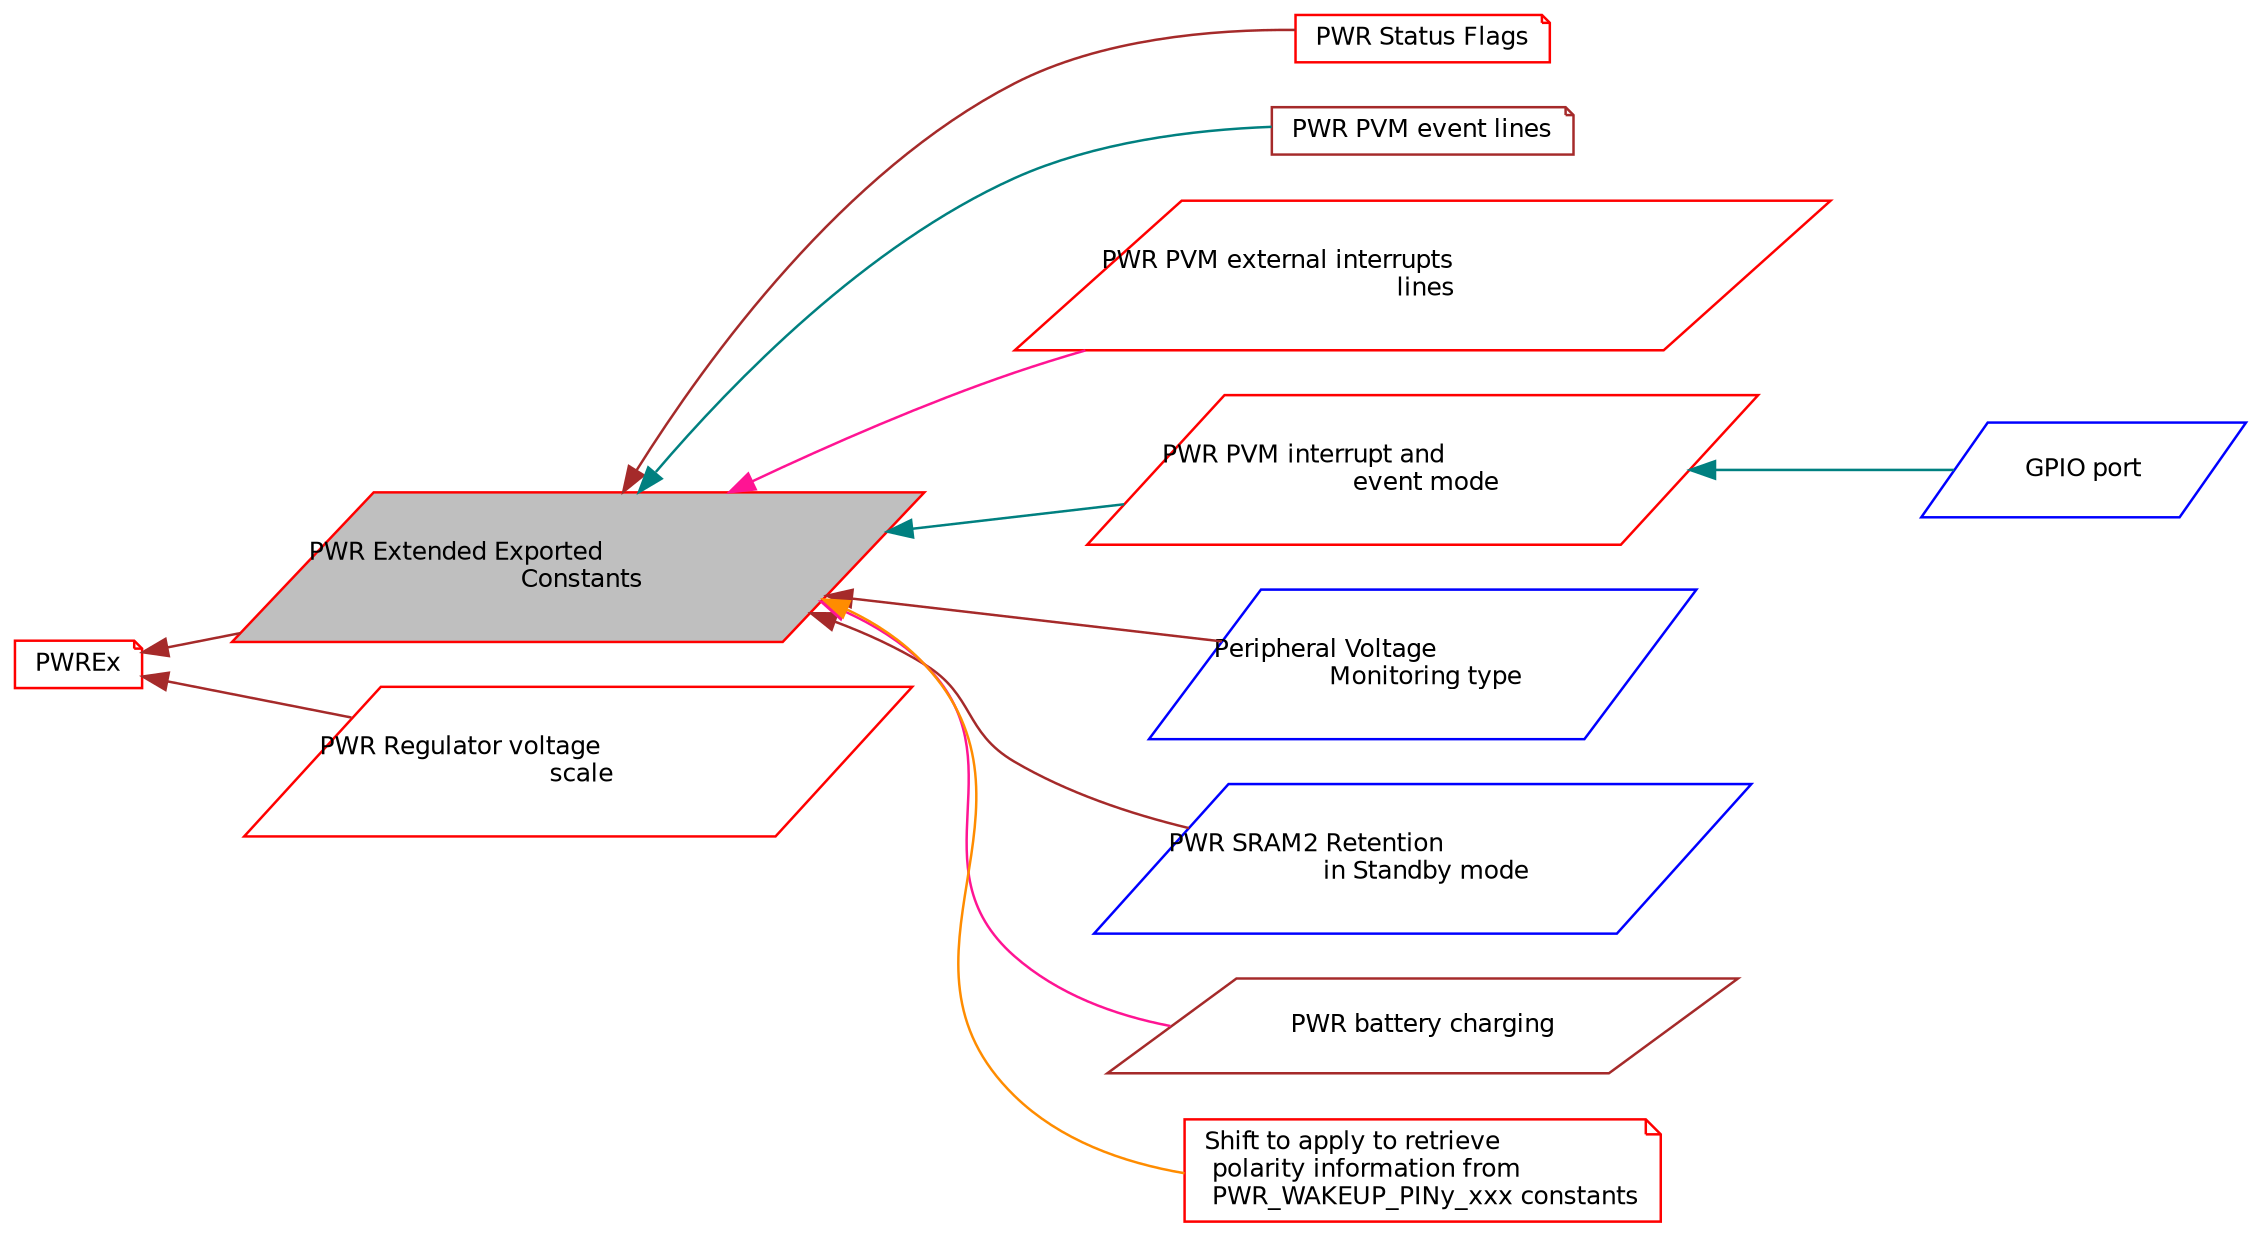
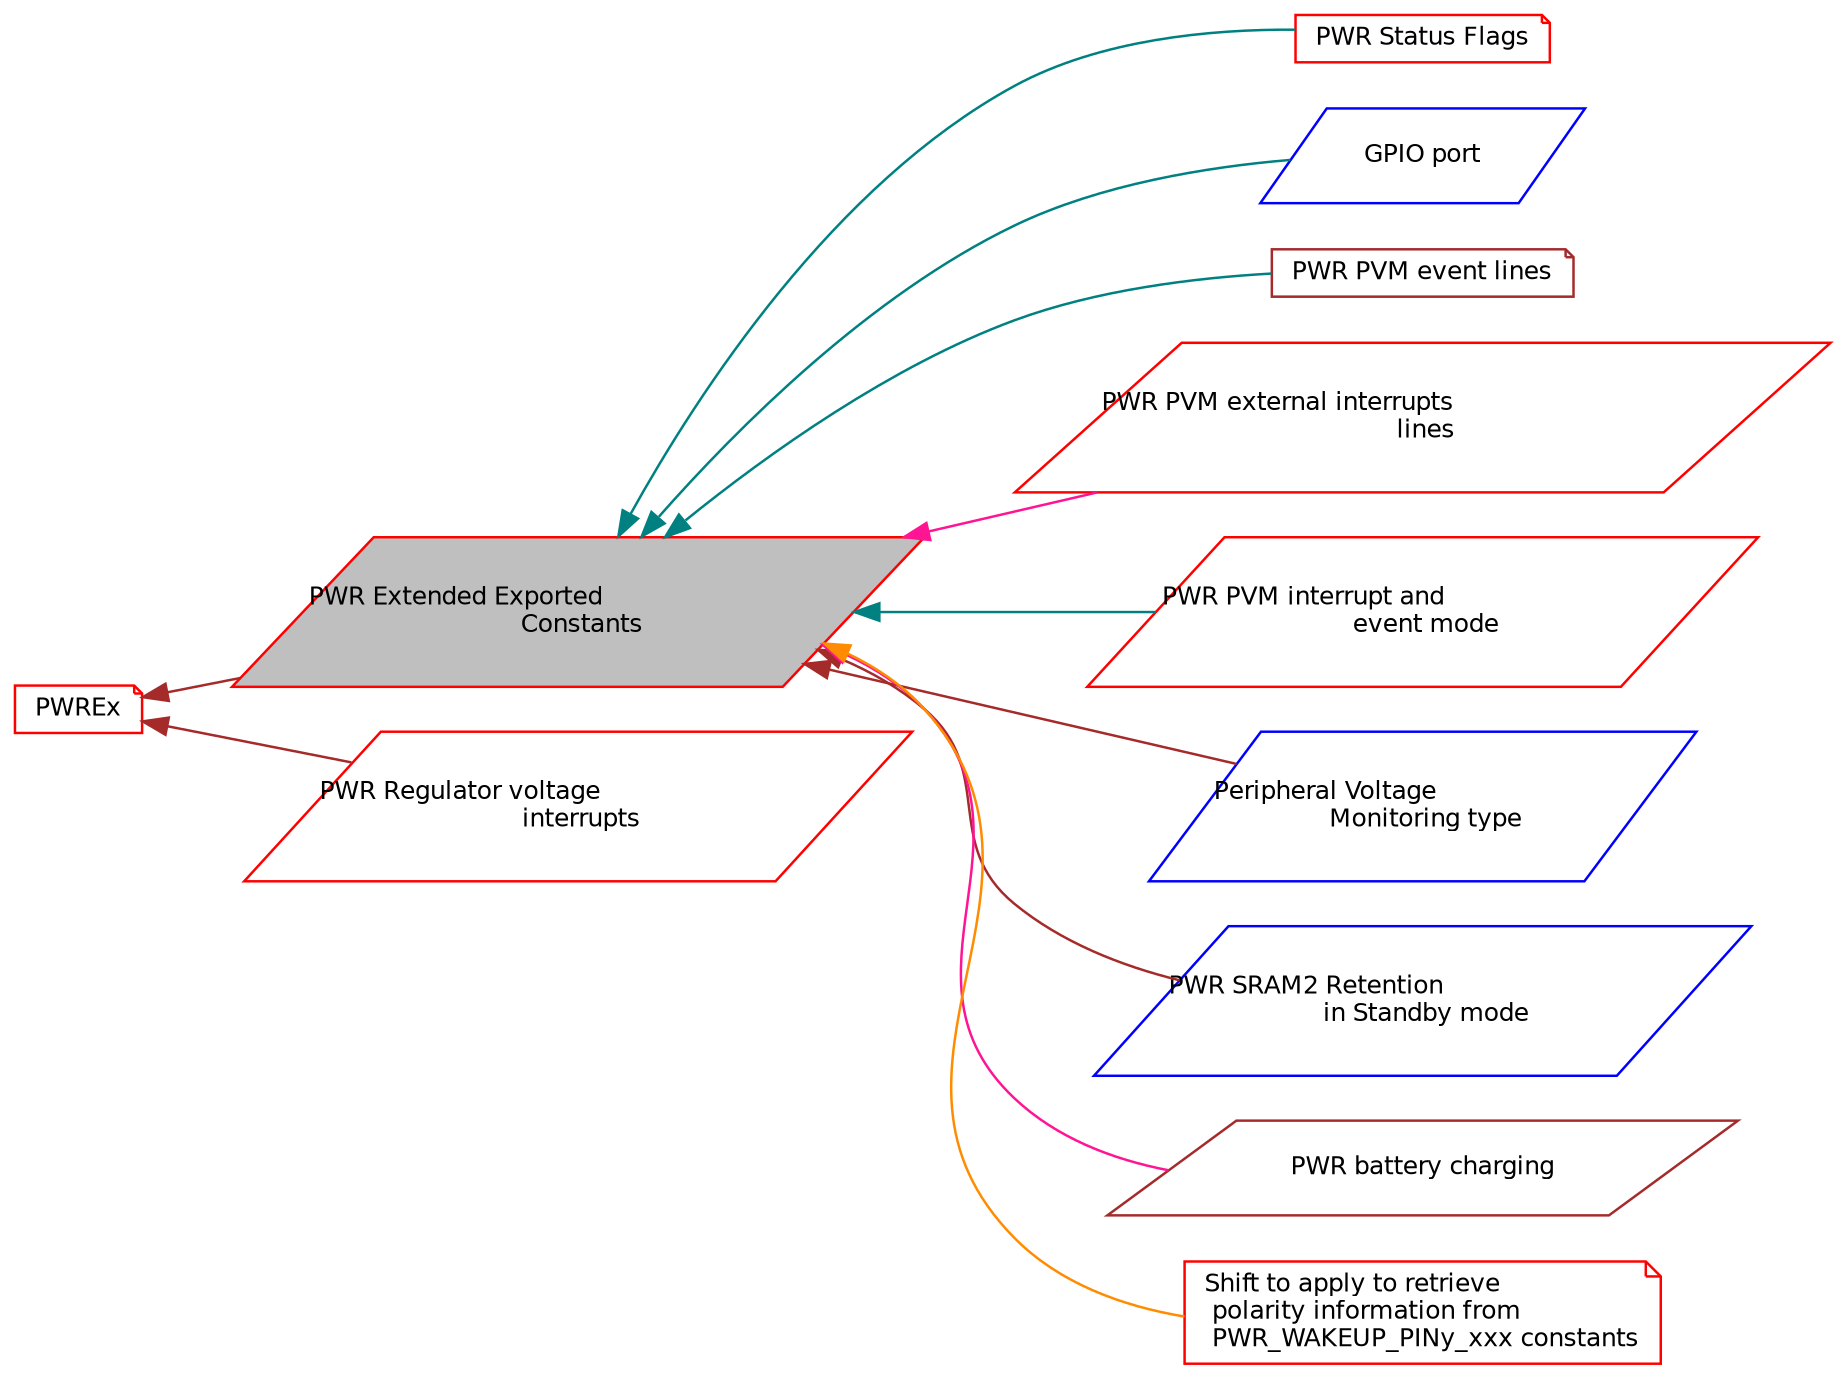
(907, 154) -> (895, 171)
(1835, 470) -> (937, 270)
(578, 762) -> (578, 807)
